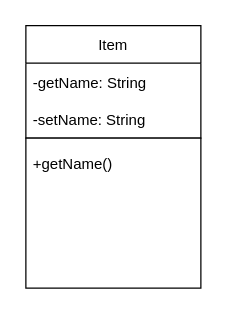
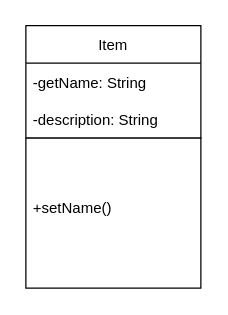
(94, 120) -> (107, 120)
(113, 163) -> none
none -> (76, 207)
